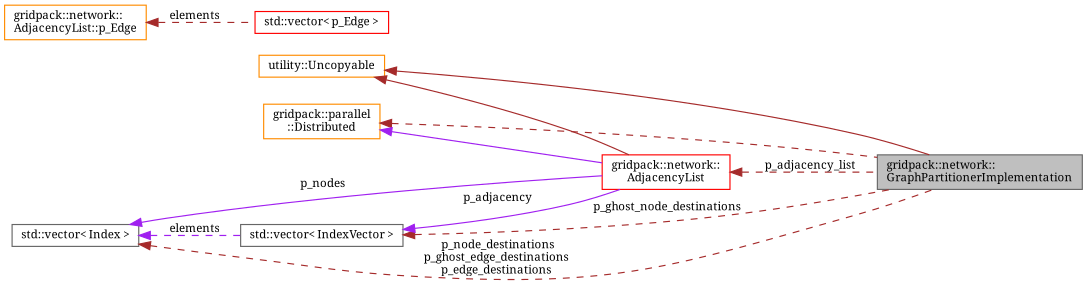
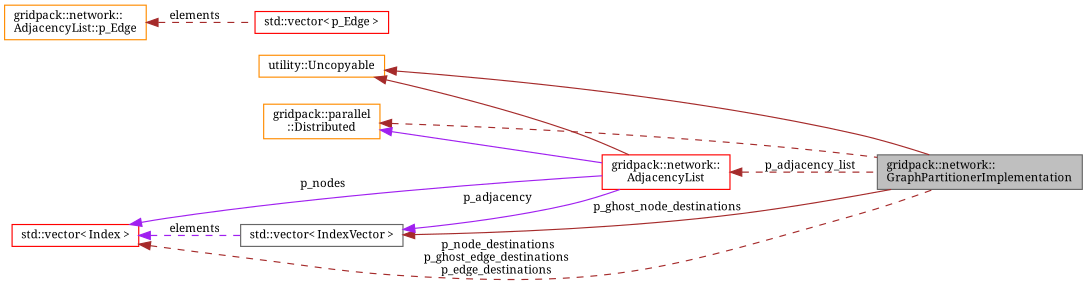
(654, 223) -> (654, 223)
(75, 235) -> (75, 235)
